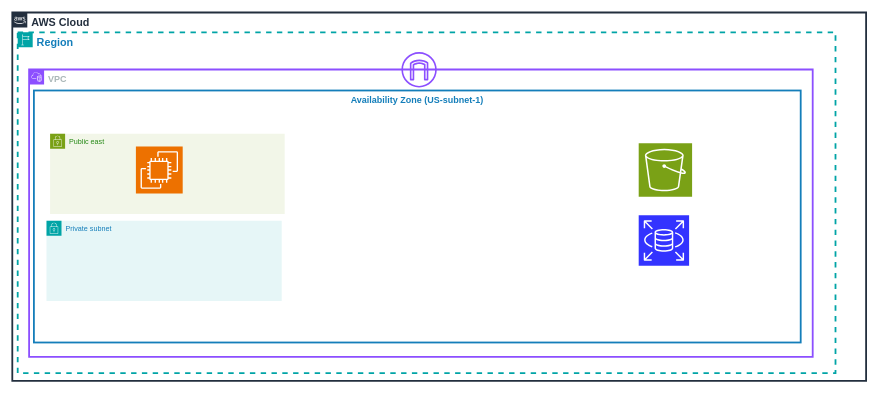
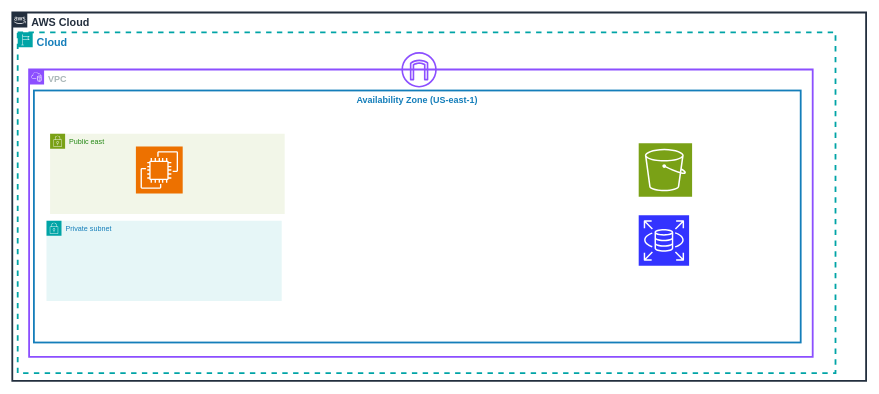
(48, 41) -> (46, 41)
(417, 99) -> (417, 99)
